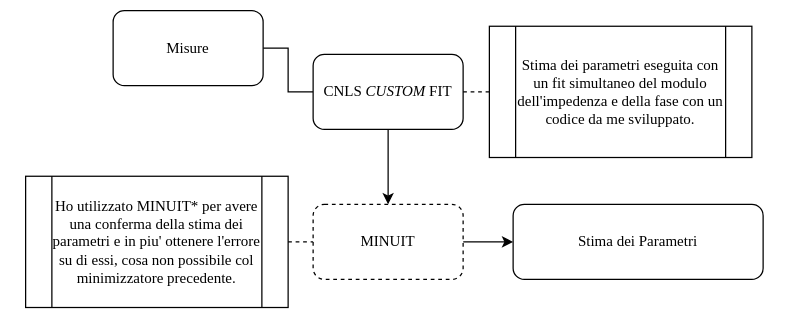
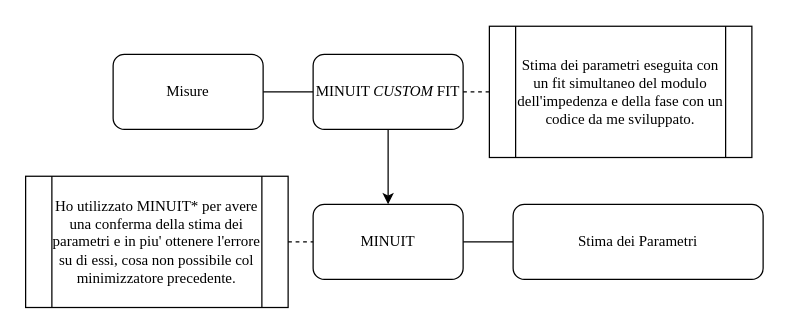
(188, 48) -> (188, 92)
(388, 92) -> (388, 92)
(388, 242) -> (388, 242)
(503, 242) -> (506, 242)
